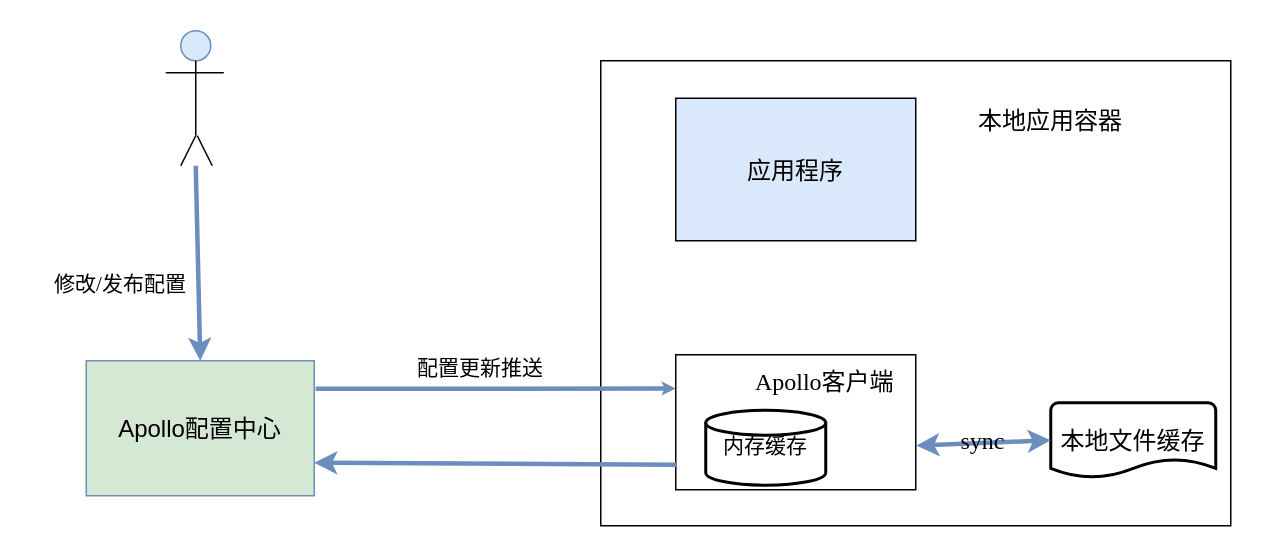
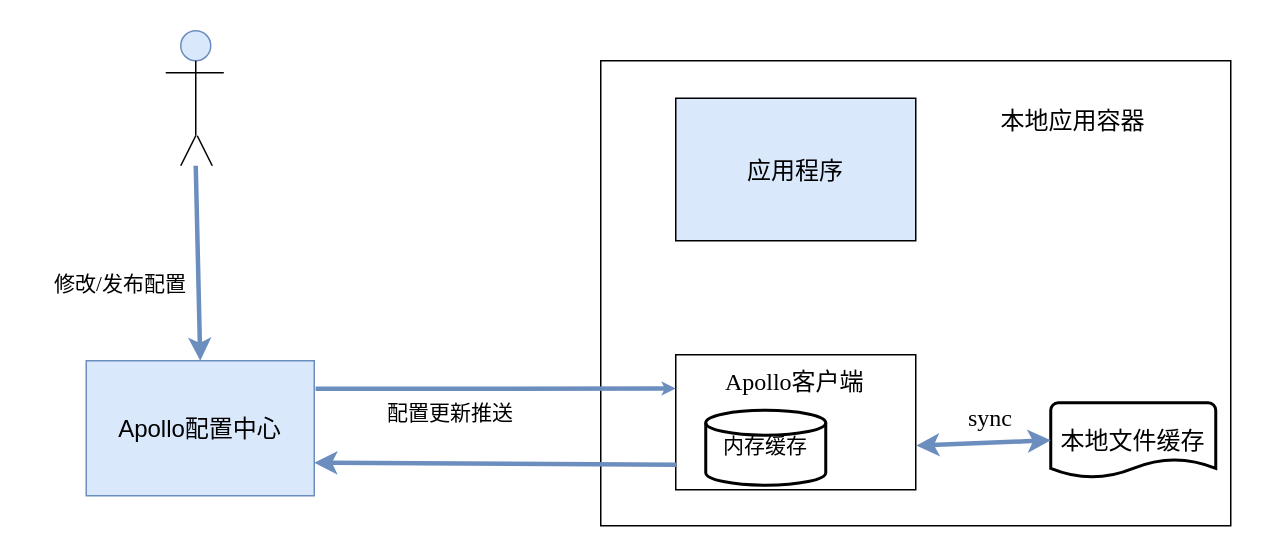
(1051, 121) -> (1073, 121)
(481, 370) -> (451, 415)
(825, 382) -> (795, 382)
(200, 428) -> (200, 428)
(983, 440) -> (991, 418)
